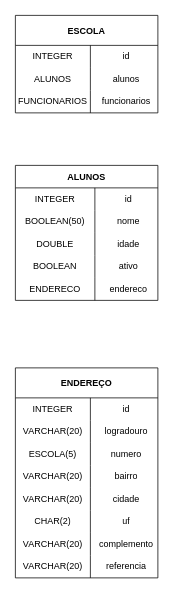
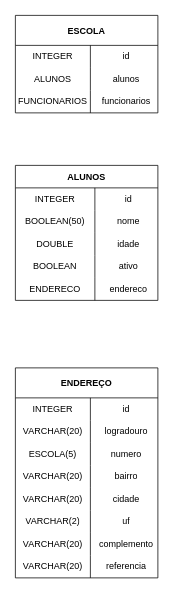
(53, 522) -> (53, 522)
